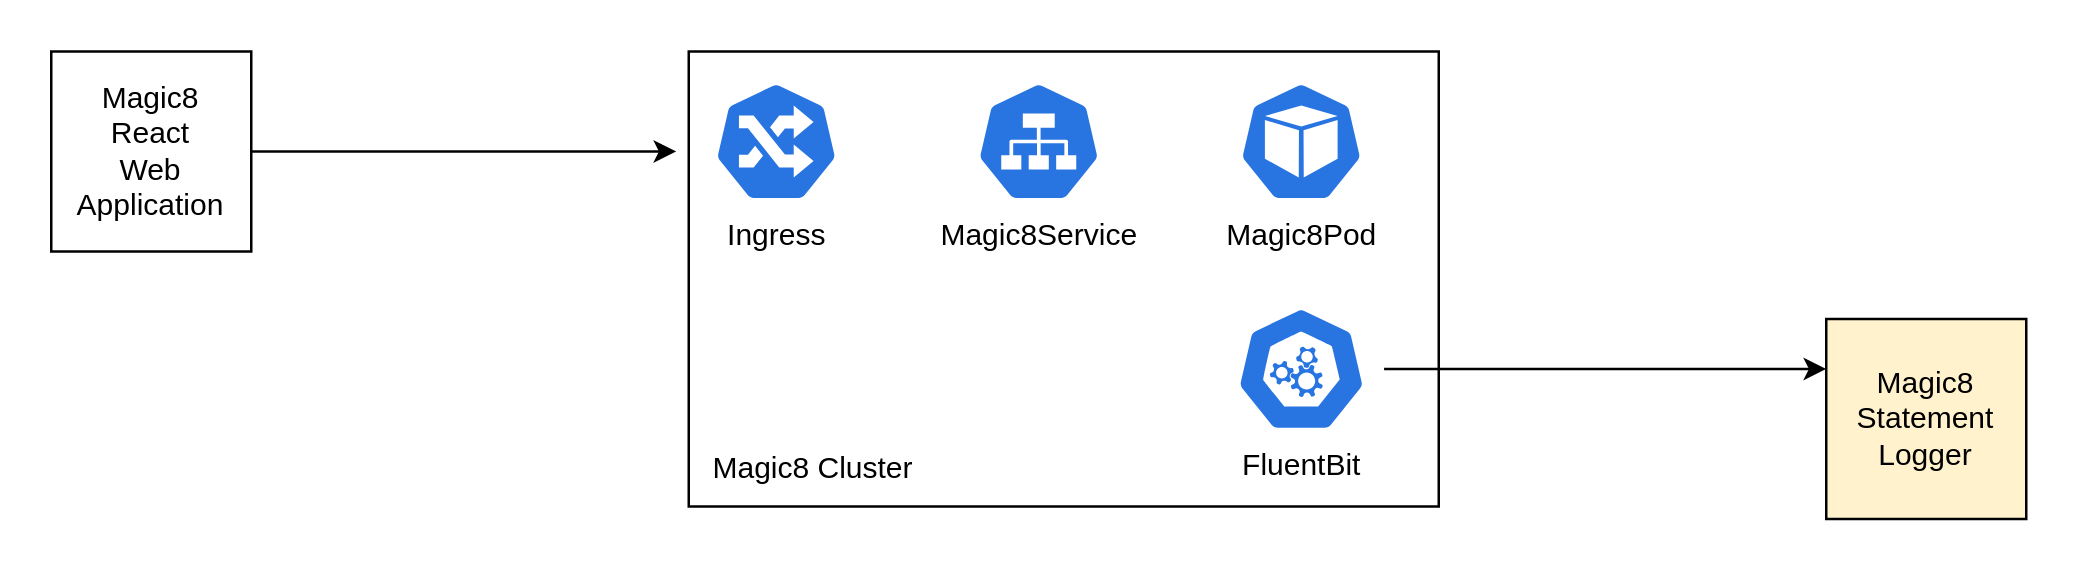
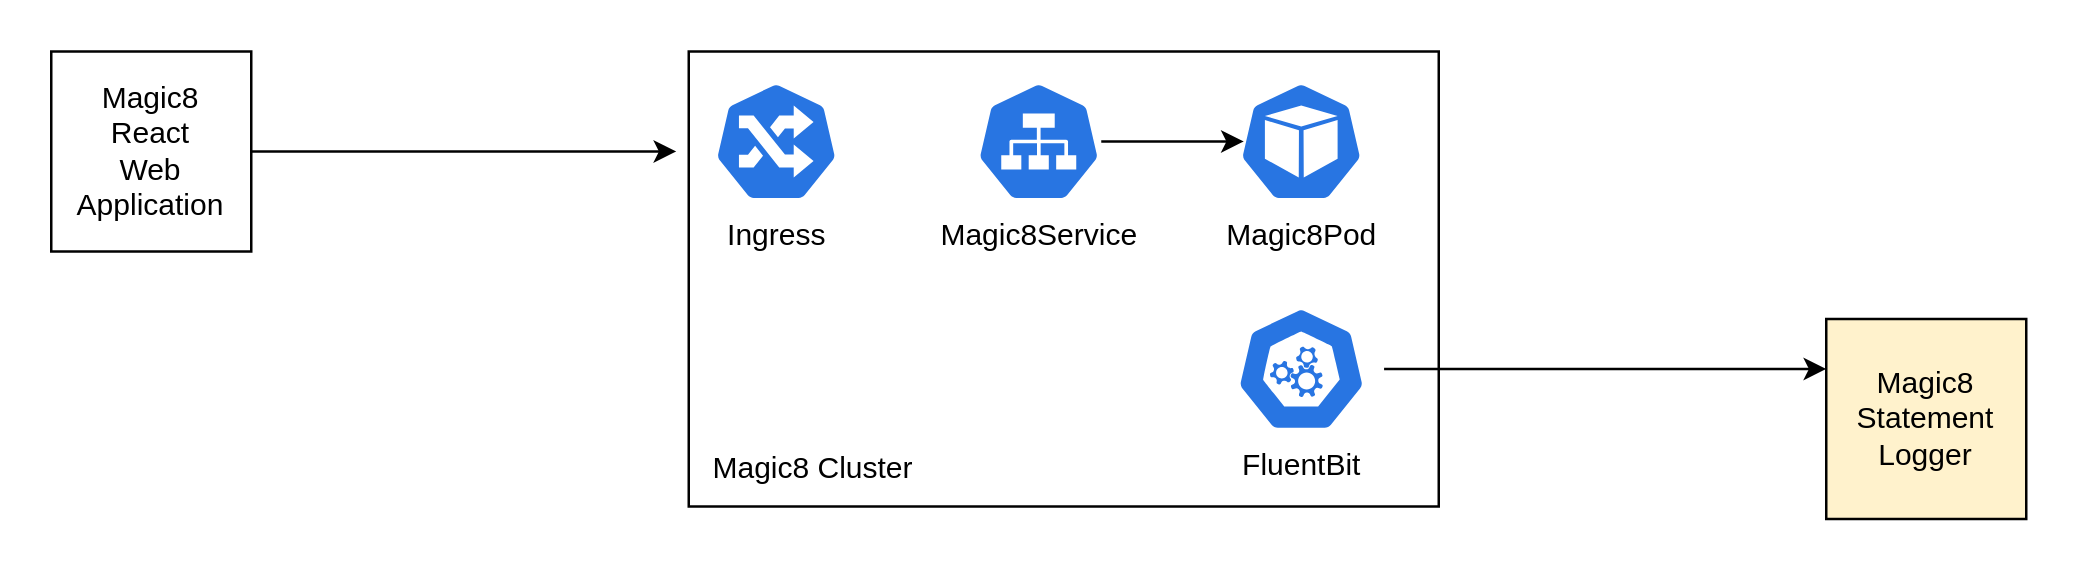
none -> (1165, 141)
